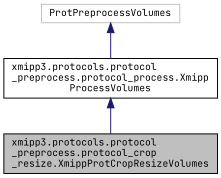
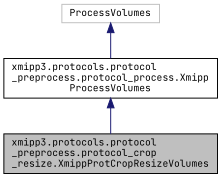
(111, 14) -> (111, 14)
